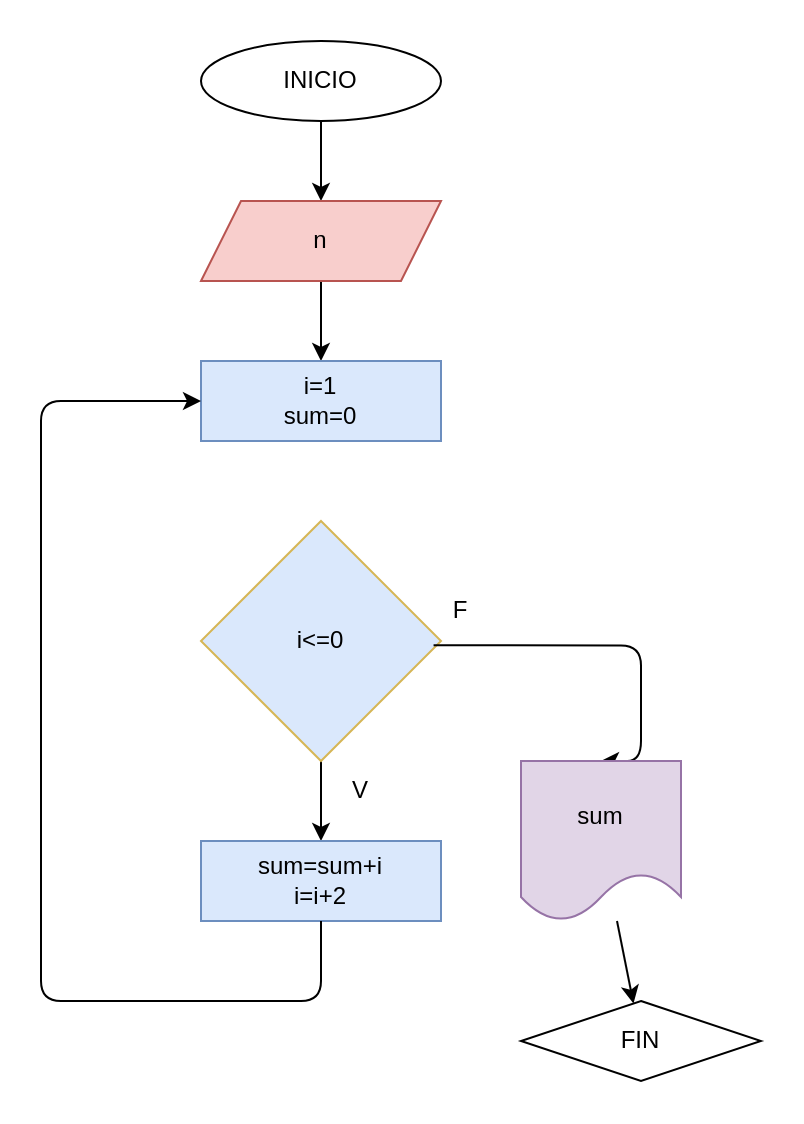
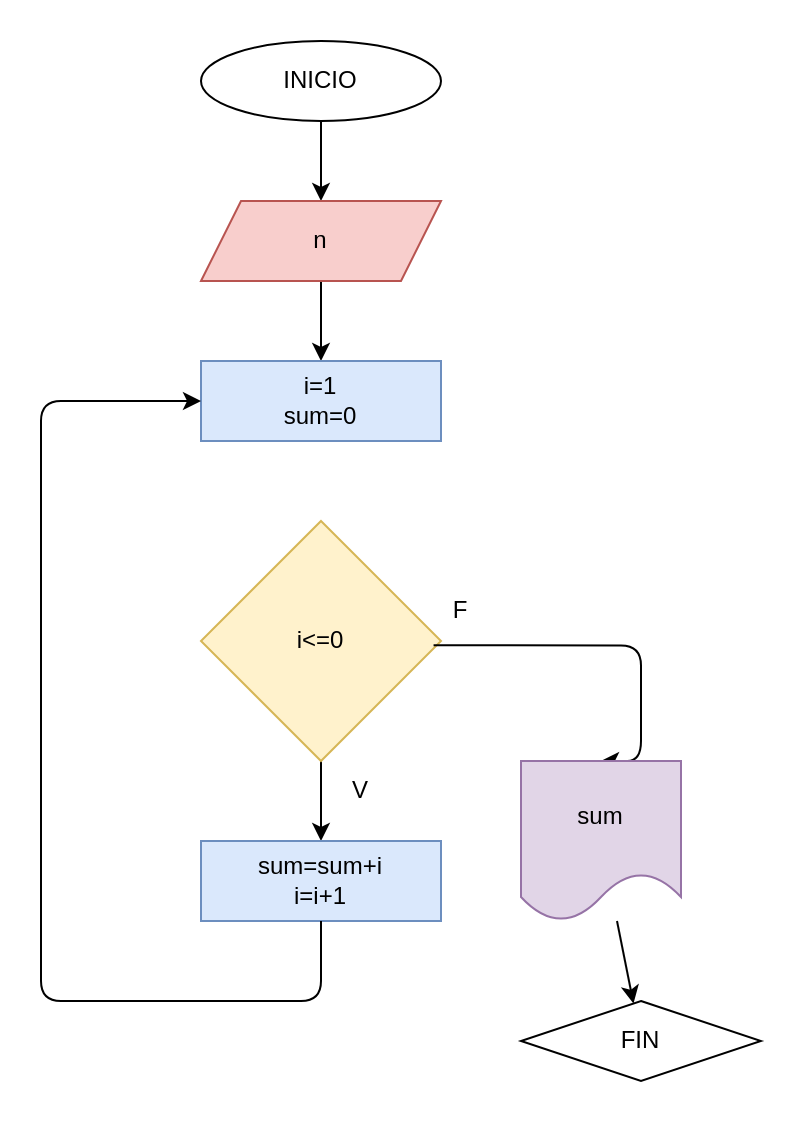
(321, 641) -> (321, 641)
(321, 881) -> (321, 881)
